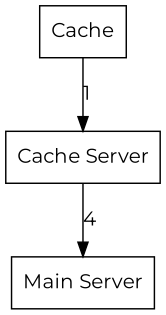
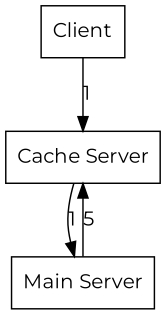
(83, 32) -> (83, 32)
(90, 220) -> (73, 220)
none -> (83, 227)
